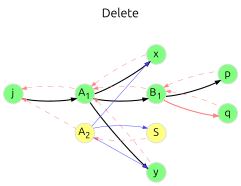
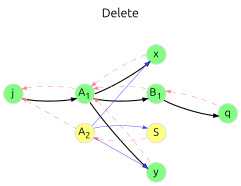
(228, 74) -> none
(188, 110) -> (188, 110)
